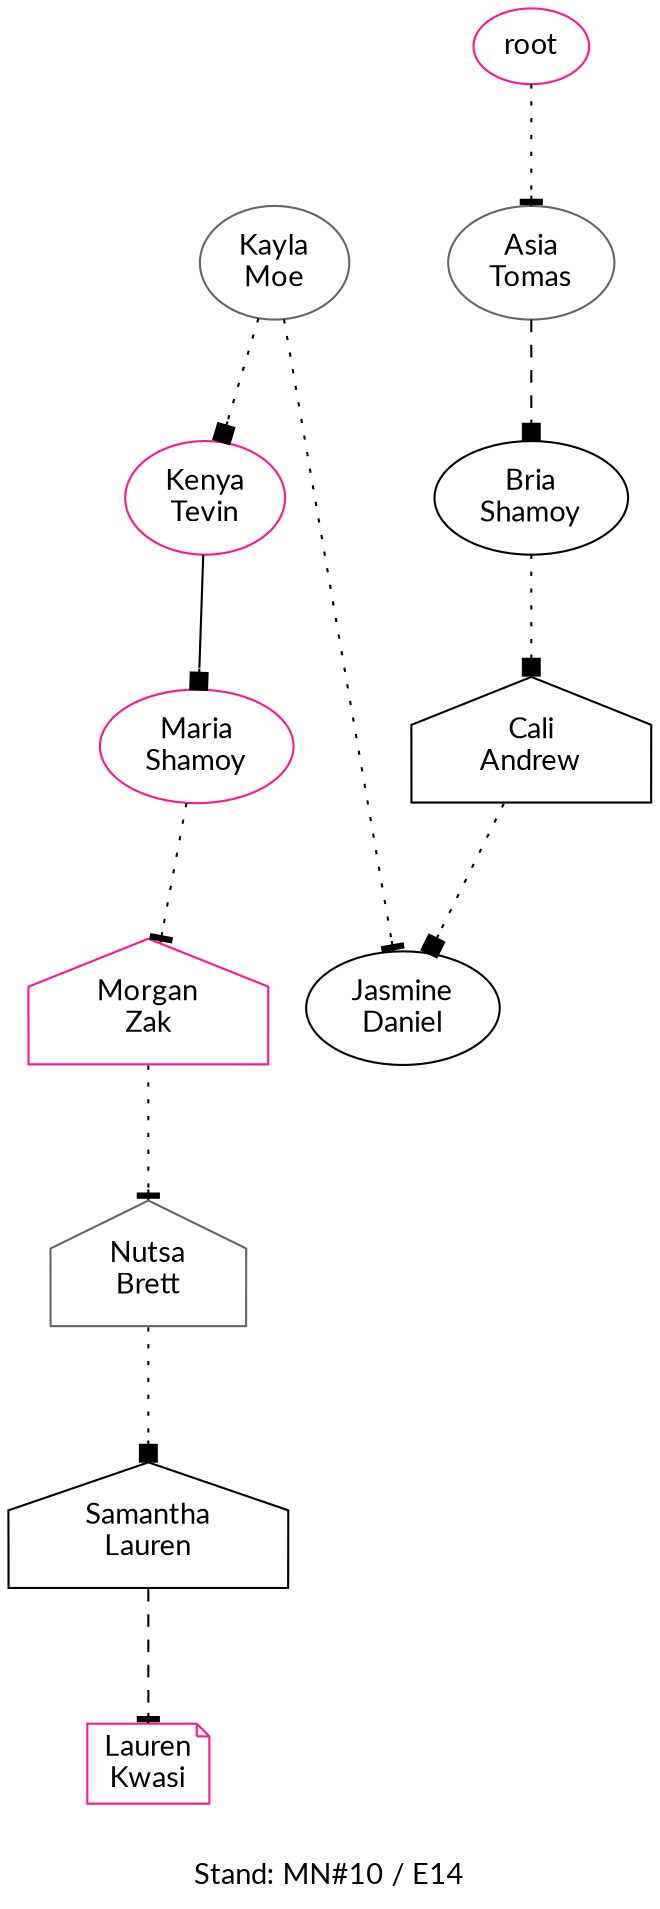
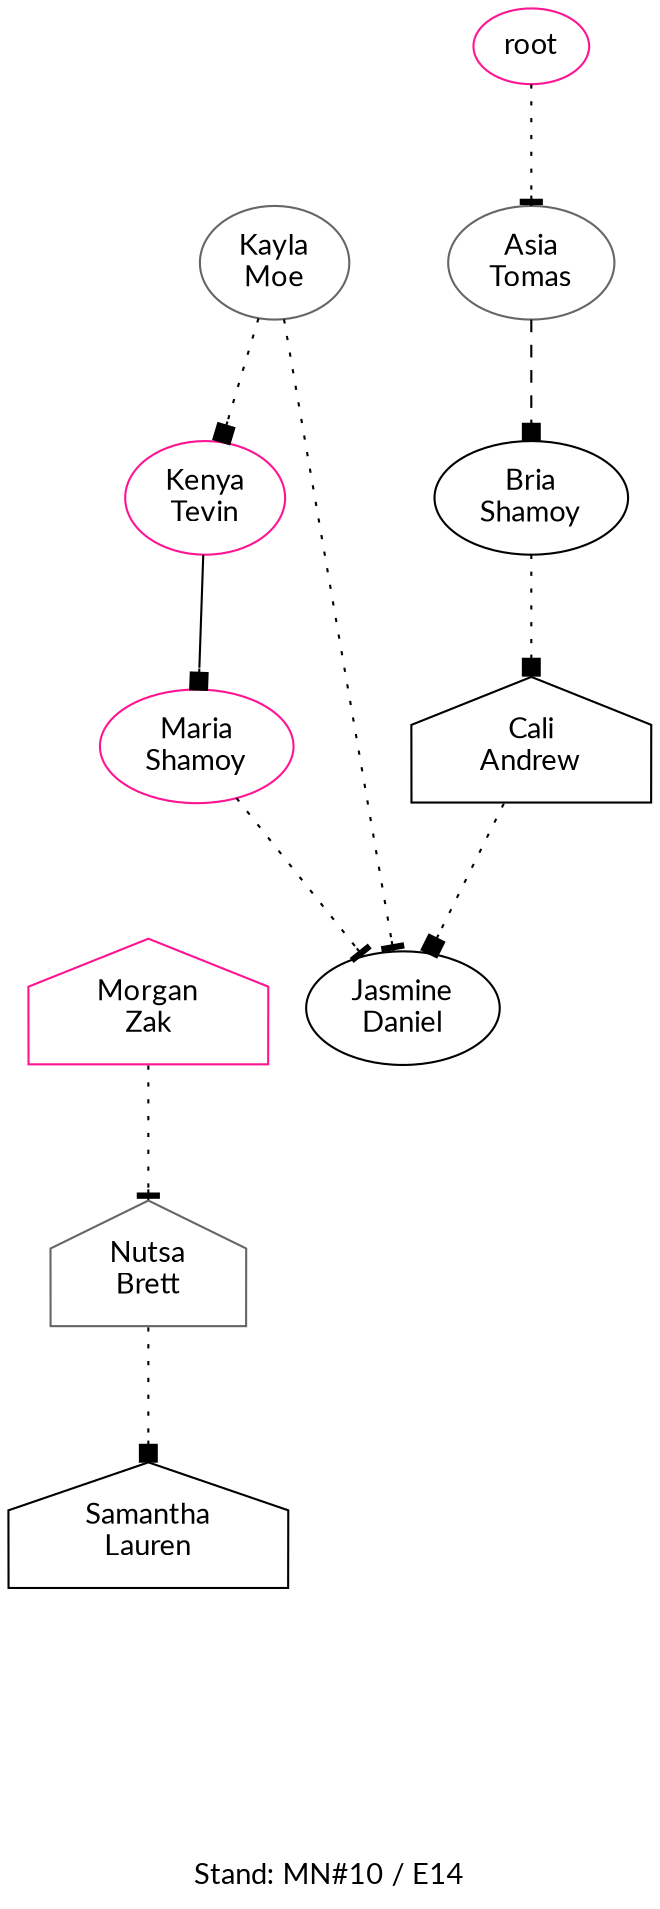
(174, 867) -> (297, 873)
(148, 1764) -> none
